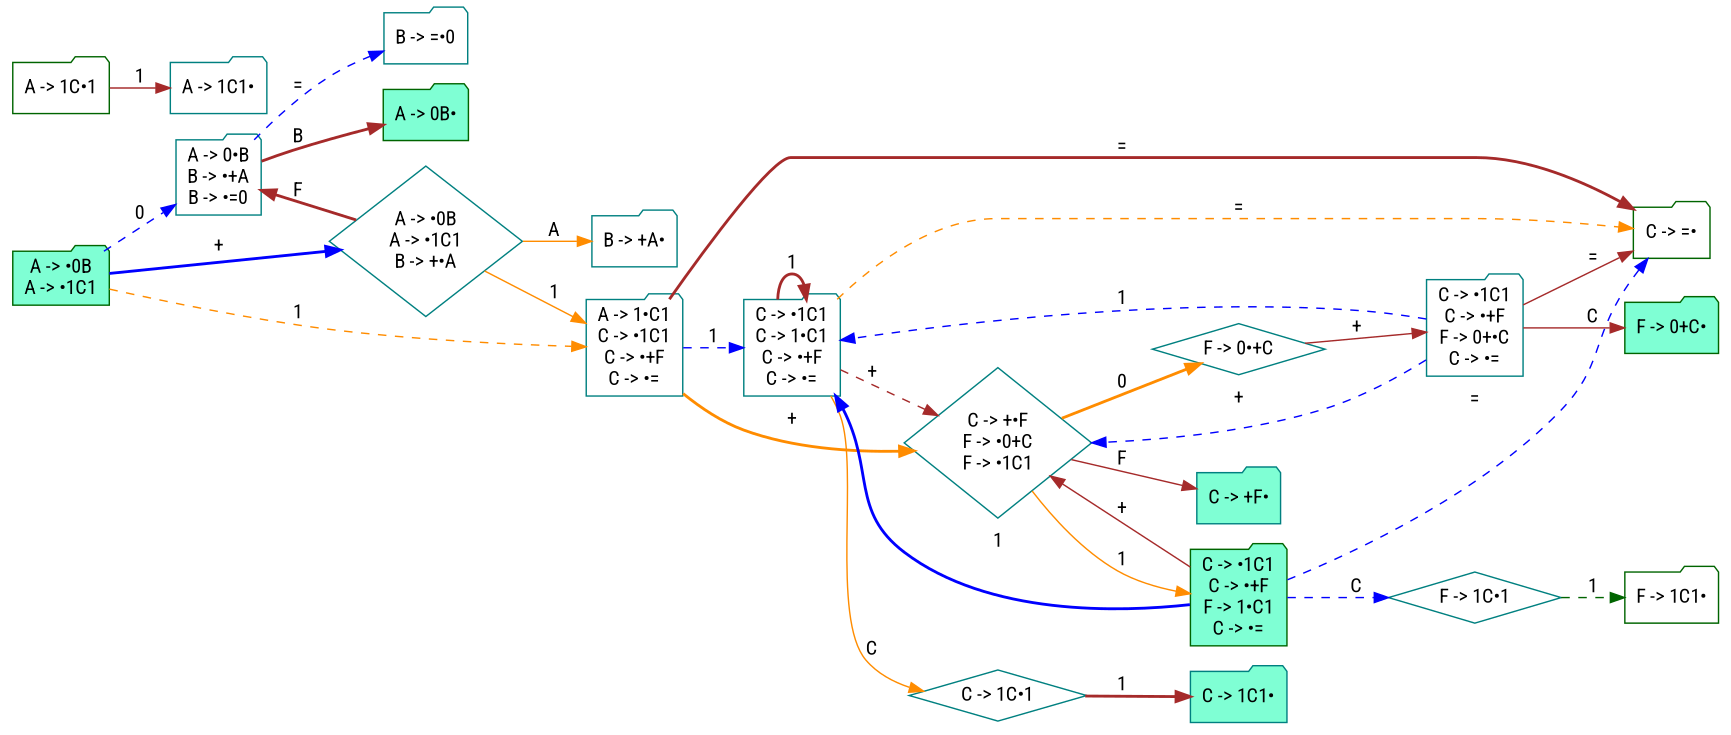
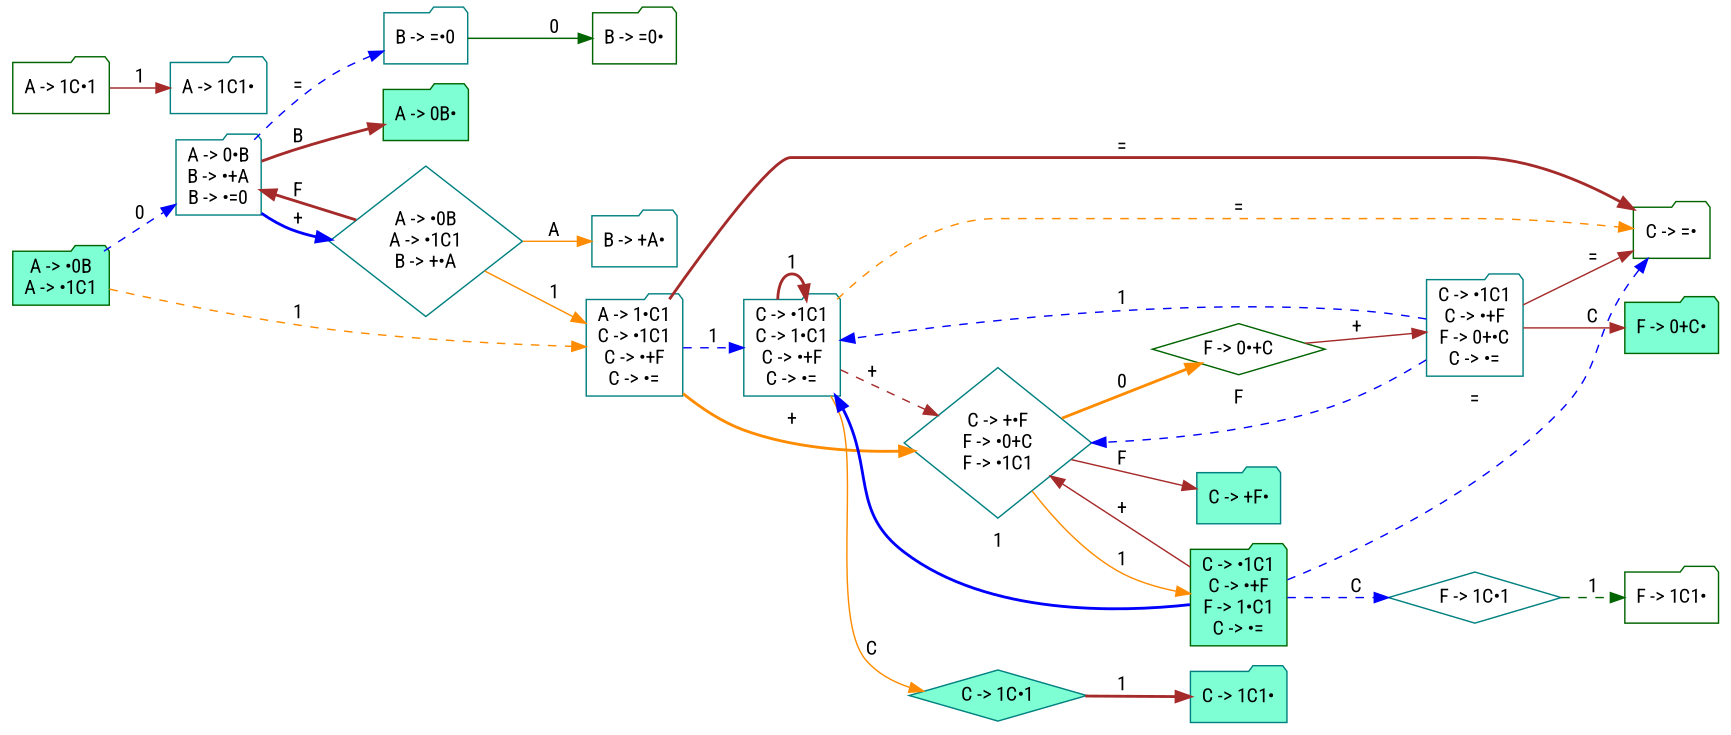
none -> (634, 38)
(218, 262) -> (288, 228)
(1239, 349) -> (1239, 349)
(1239, 398) -> (1239, 398)
(998, 696) -> (998, 696)
